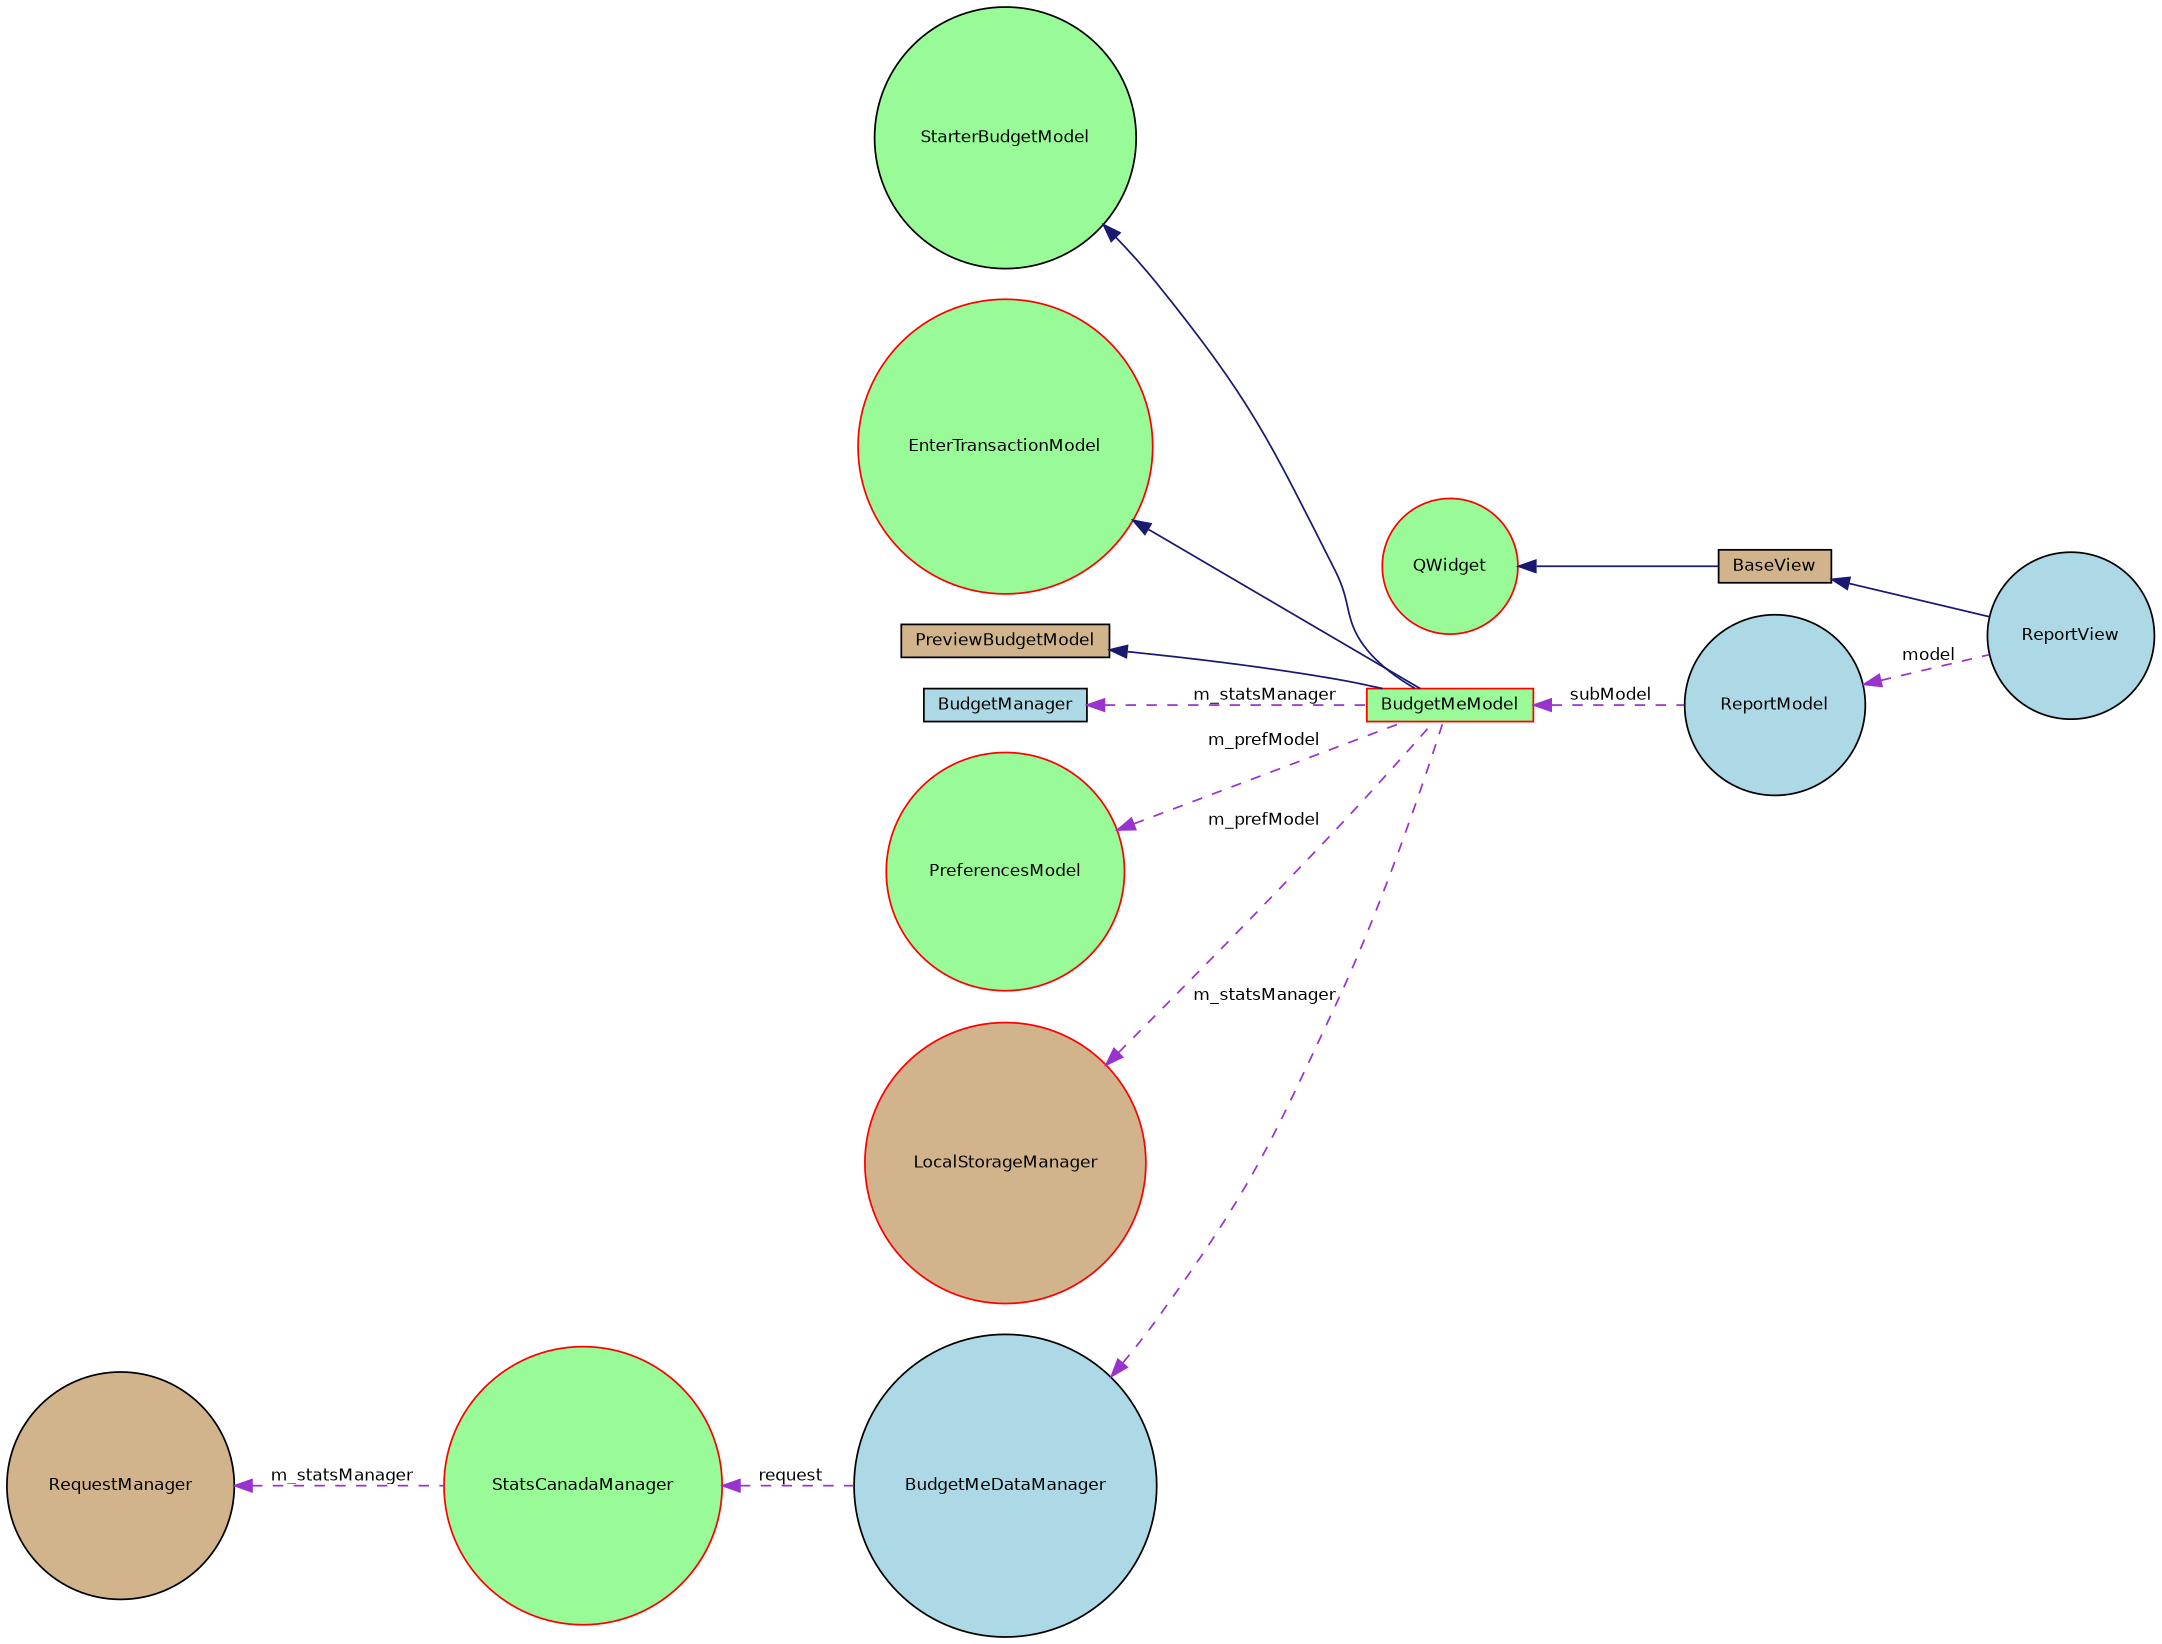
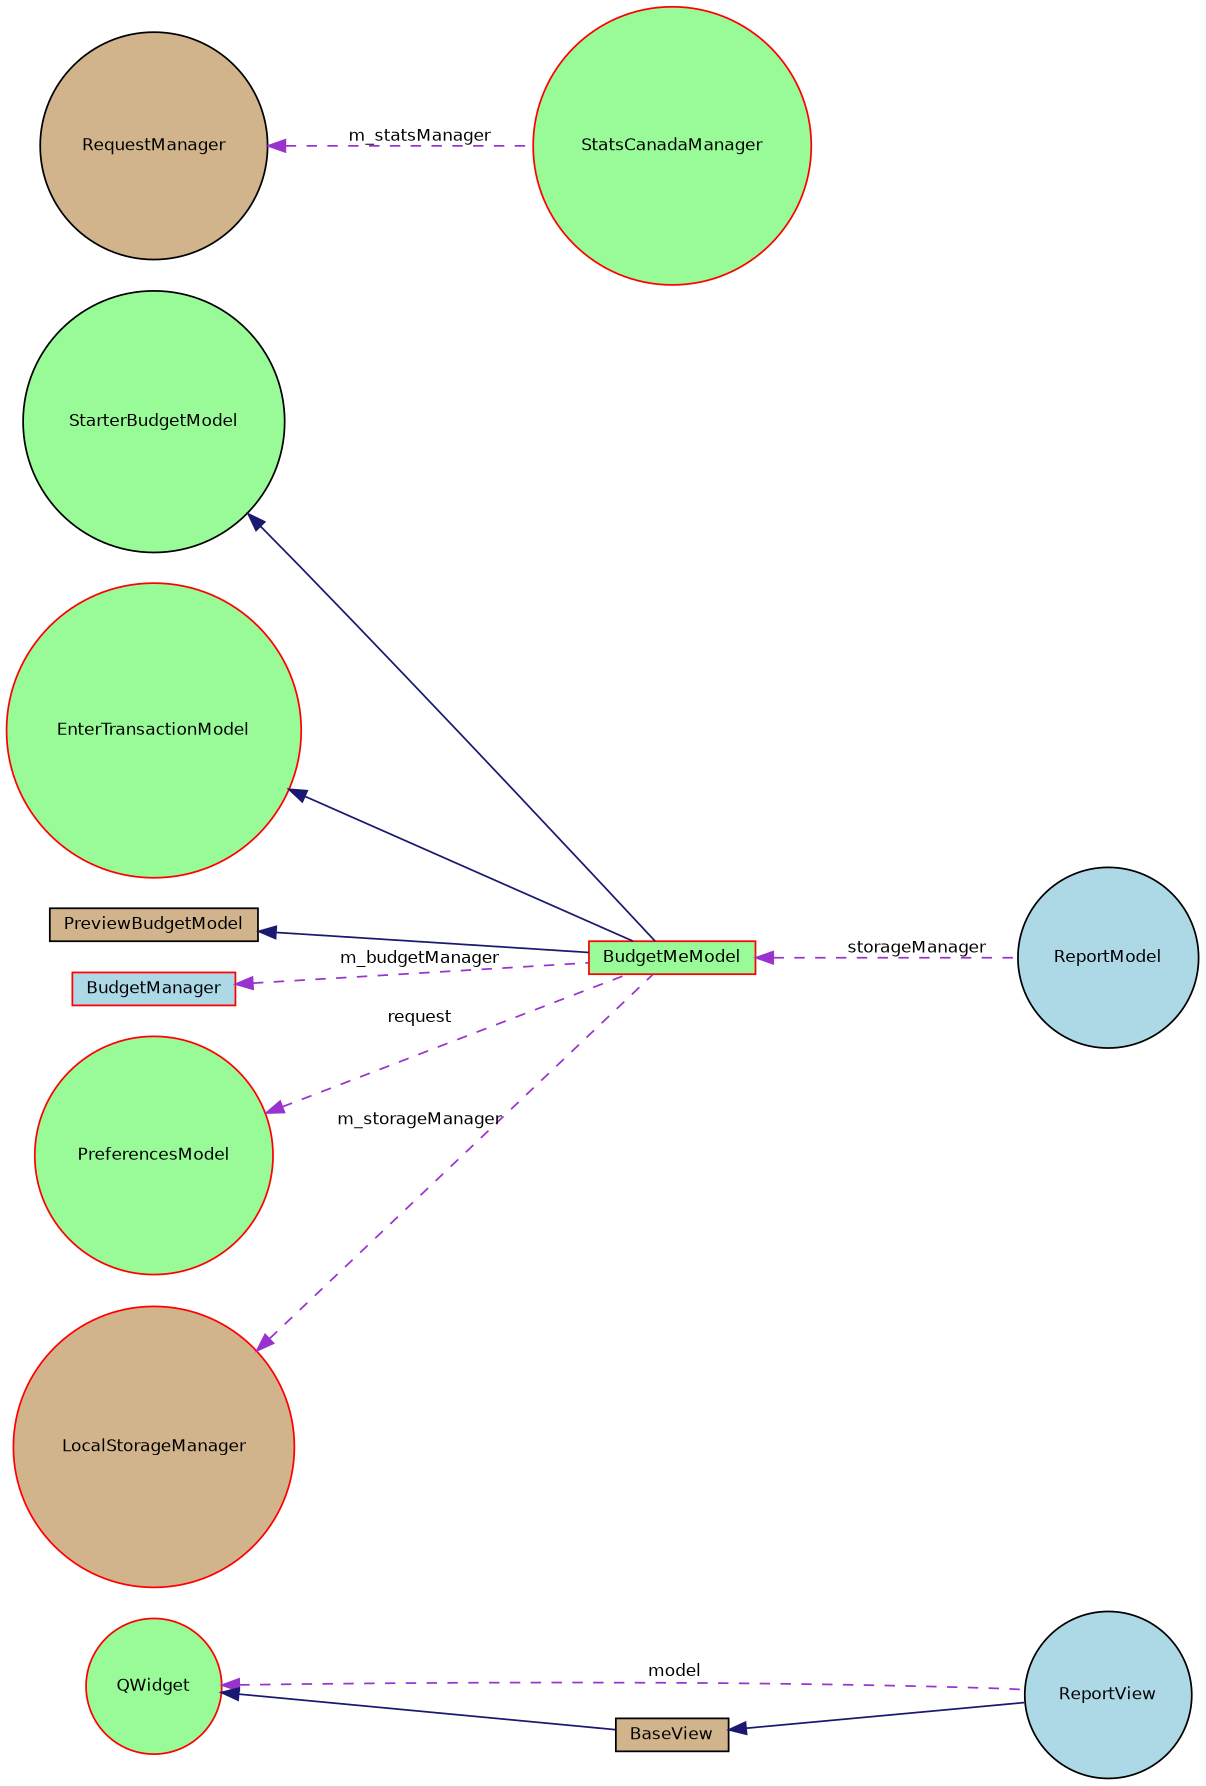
(1935, 668) -> (632, 1683)
(1262, 696) -> (417, 959)
(1609, 696) -> (914, 948)
(1005, 705) -> (154, 989)
(1262, 741) -> (417, 1018)
(1262, 820) -> (417, 1120)
(1005, 1486) -> none
